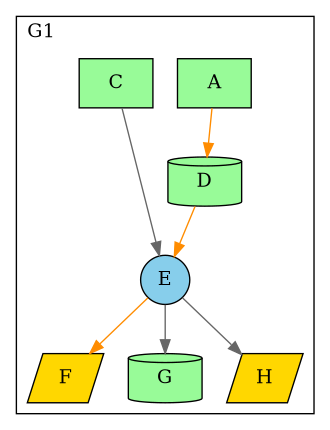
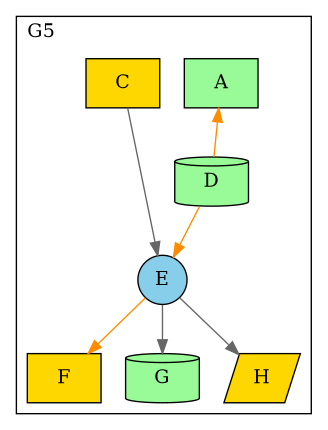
(42, 32) -> (42, 32)
(116, 83) -> (123, 83)
(210, 126) -> (216, 139)
(66, 378) -> (64, 378)
